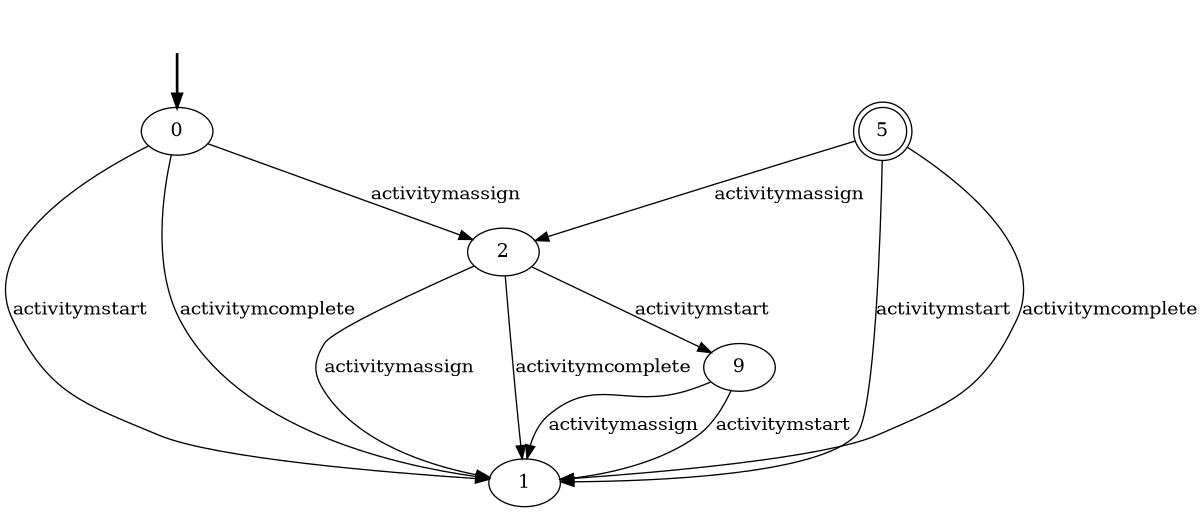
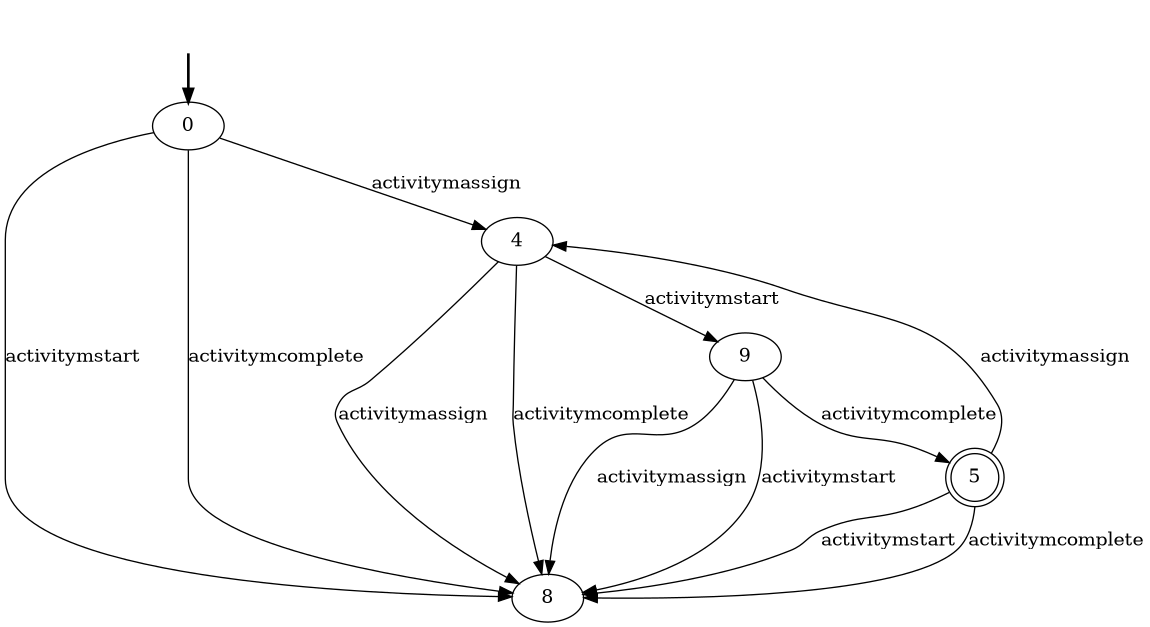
(503, 252) -> (517, 241)
none -> (842, 433)
(525, 483) -> (548, 598)
